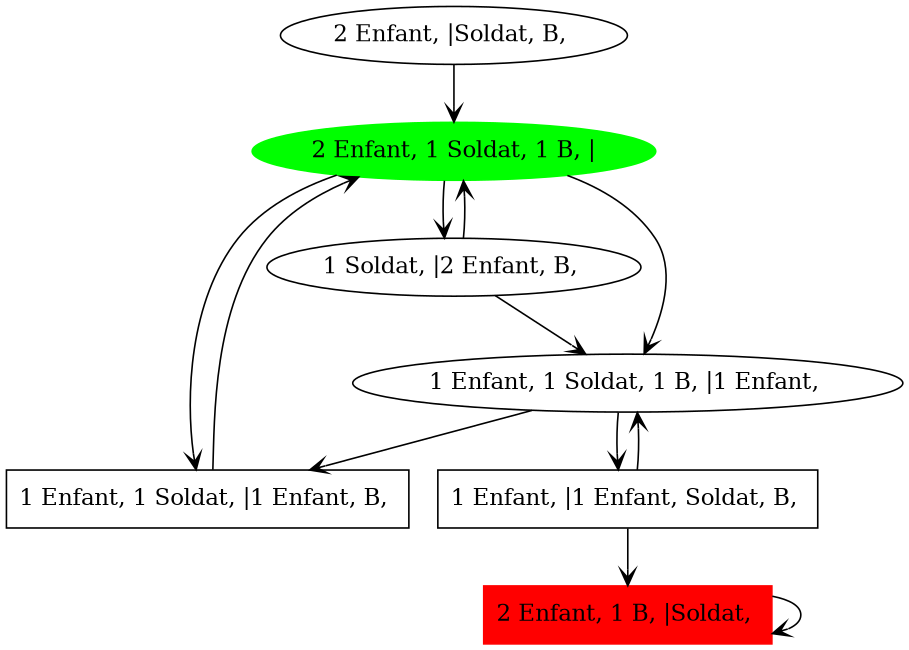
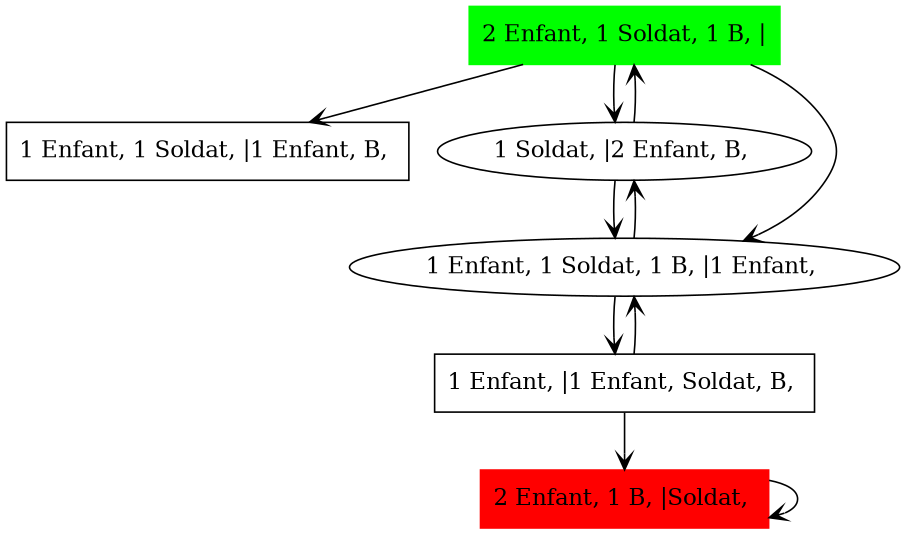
(454, 35) -> none
(454, 151) -> (625, 35)
(234, 303) -> none
(429, 438) -> (635, 218)
